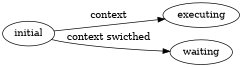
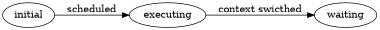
(109, 15) -> (92, 10)
(107, 47) -> (257, 15)
